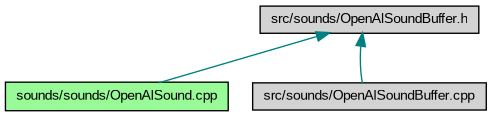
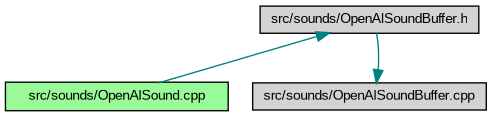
(360, 65) -> (378, 51)
(117, 96) -> (117, 96)
